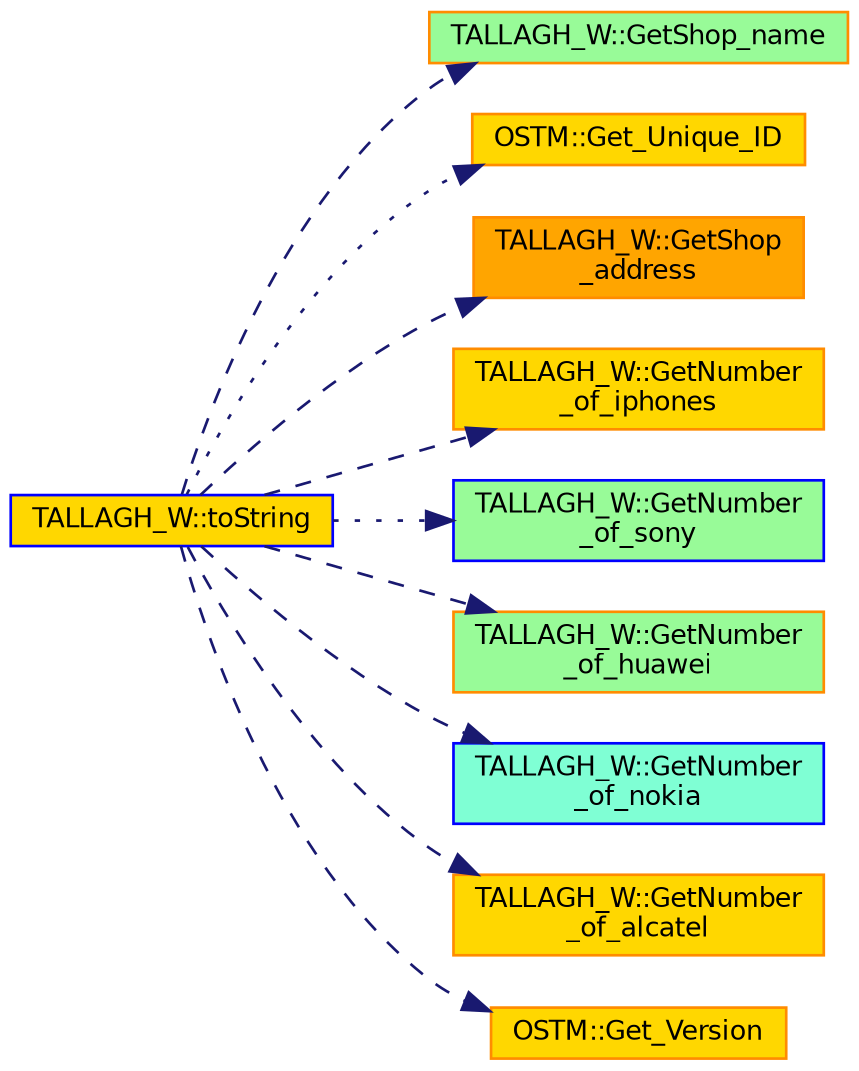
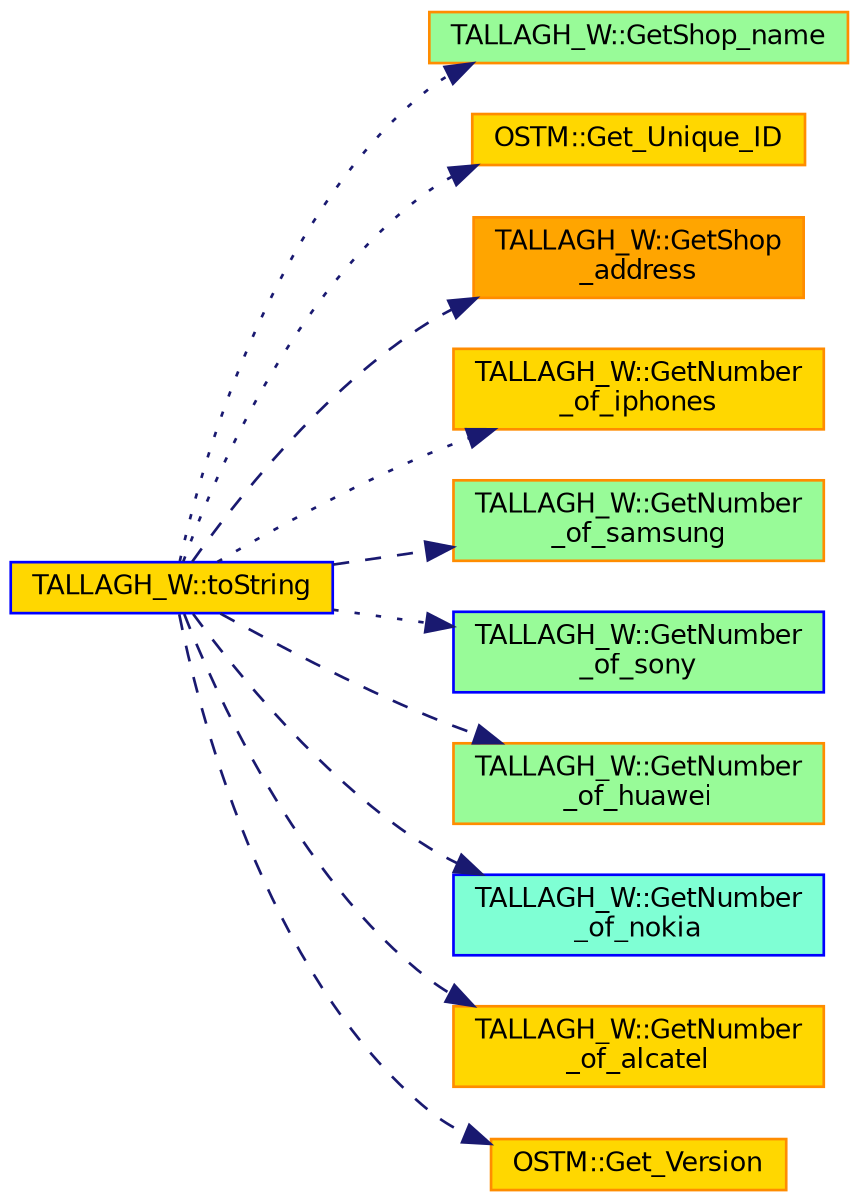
(283, 262) -> (273, 294)
(366, 466) -> (340, 495)
none -> (639, 521)
